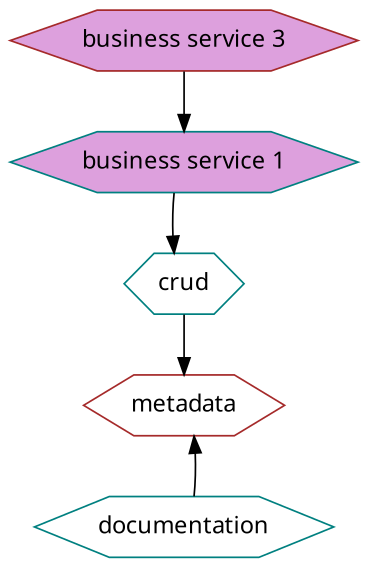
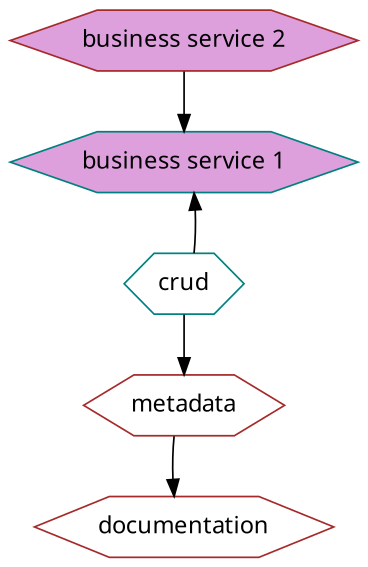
(184, 41) -> (184, 41)
(173, 215) -> (195, 232)
(195, 475) -> (173, 458)
(184, 527) -> (184, 527)
